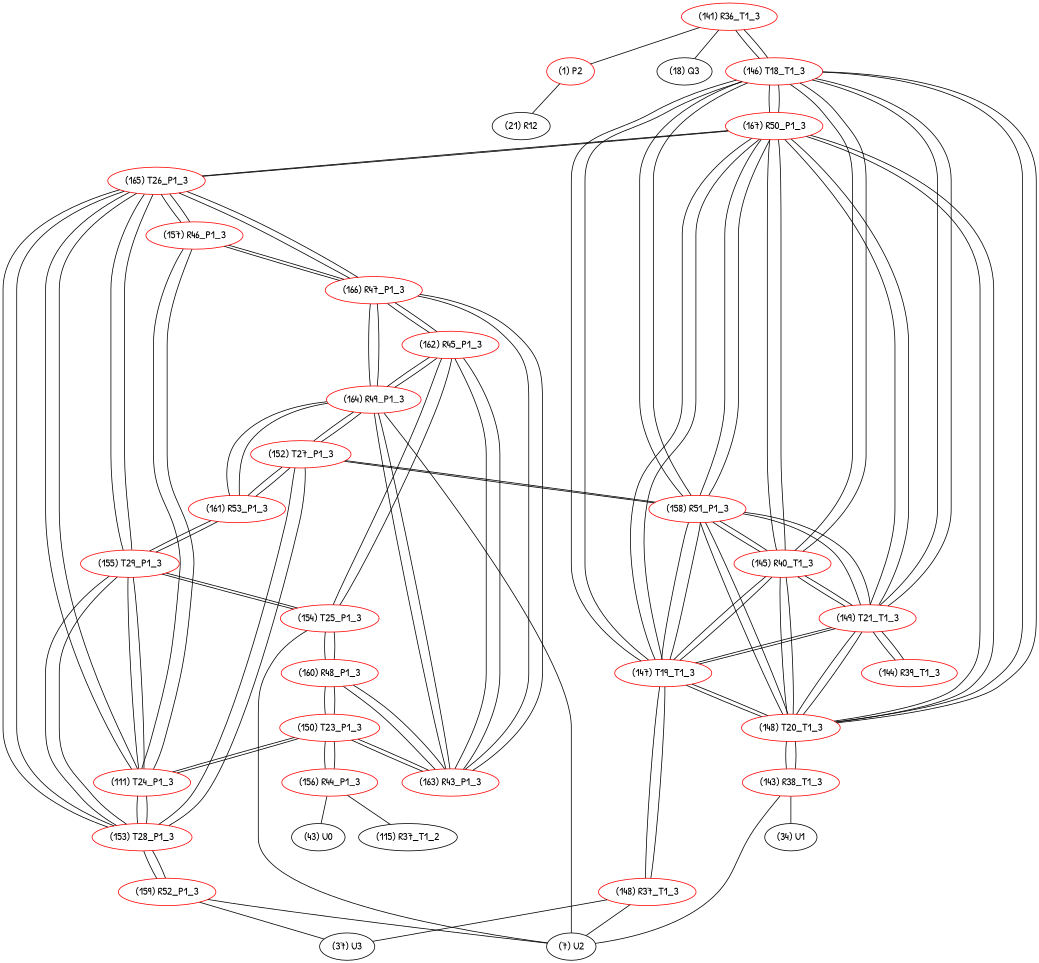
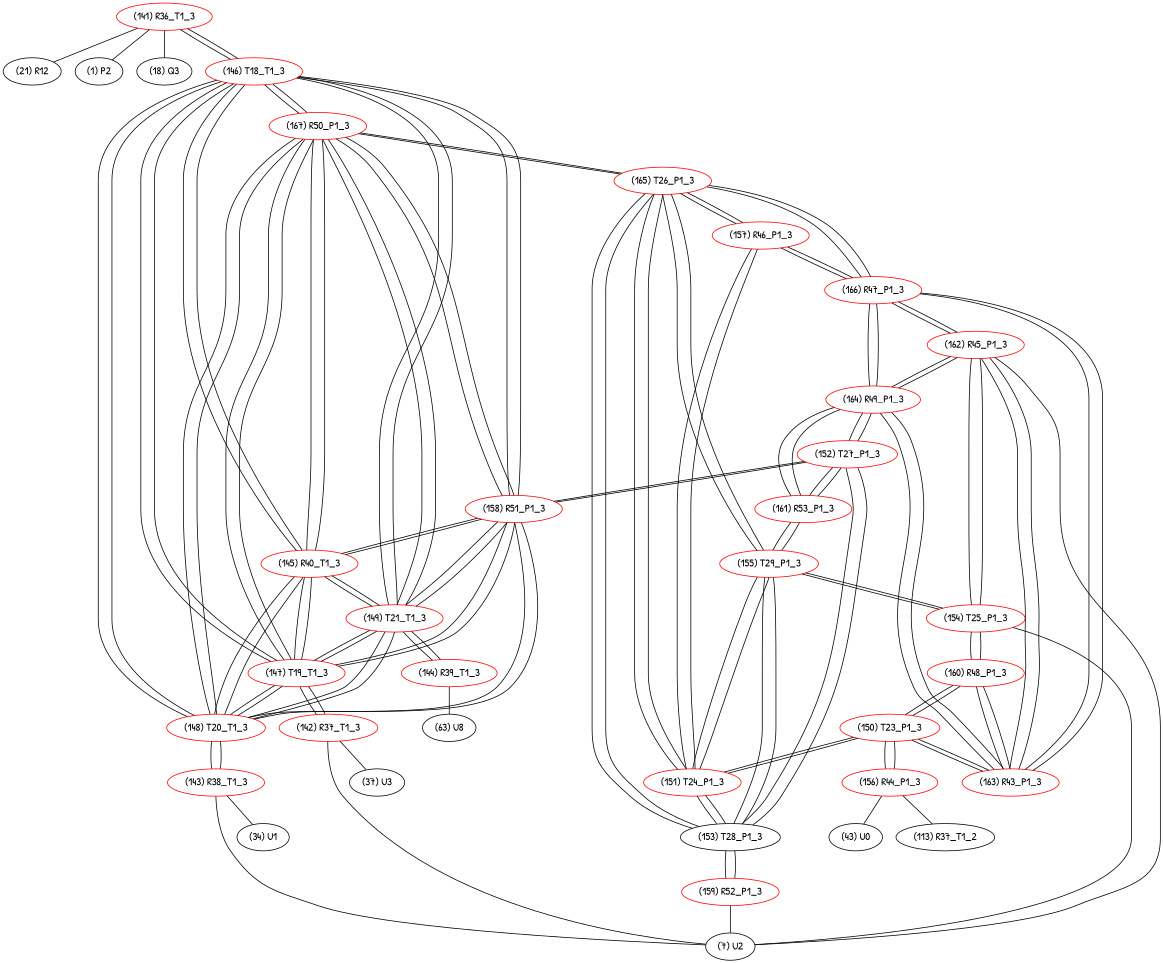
(571, 71) -> (99, 71)
(546, 98) -> (96, 45)
(552, 663) -> (1160, 792)
none -> (449, 728)
(142, 783) -> (692, 783)
(142, 837) -> (730, 837)
(408, 837) -> (945, 837)
(647, 892) -> (328, 728)
(262, 921) -> none
